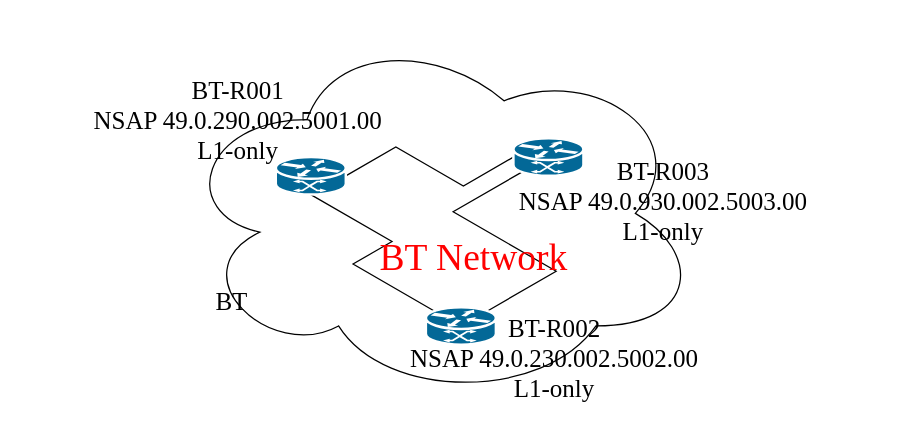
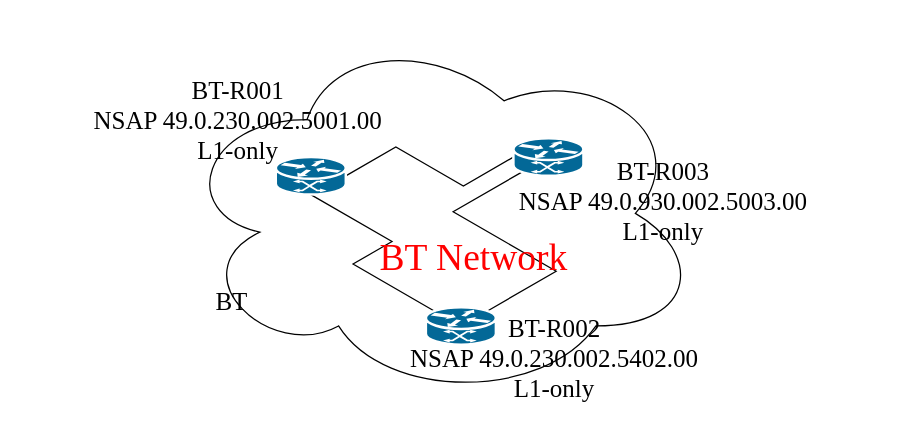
(238, 119) -> (238, 119)
(554, 357) -> (554, 357)
